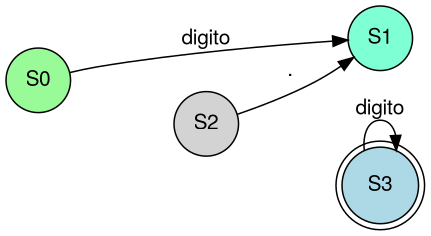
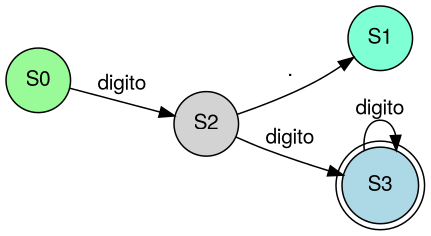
(201, 53) -> (115, 100)
none -> (282, 155)
